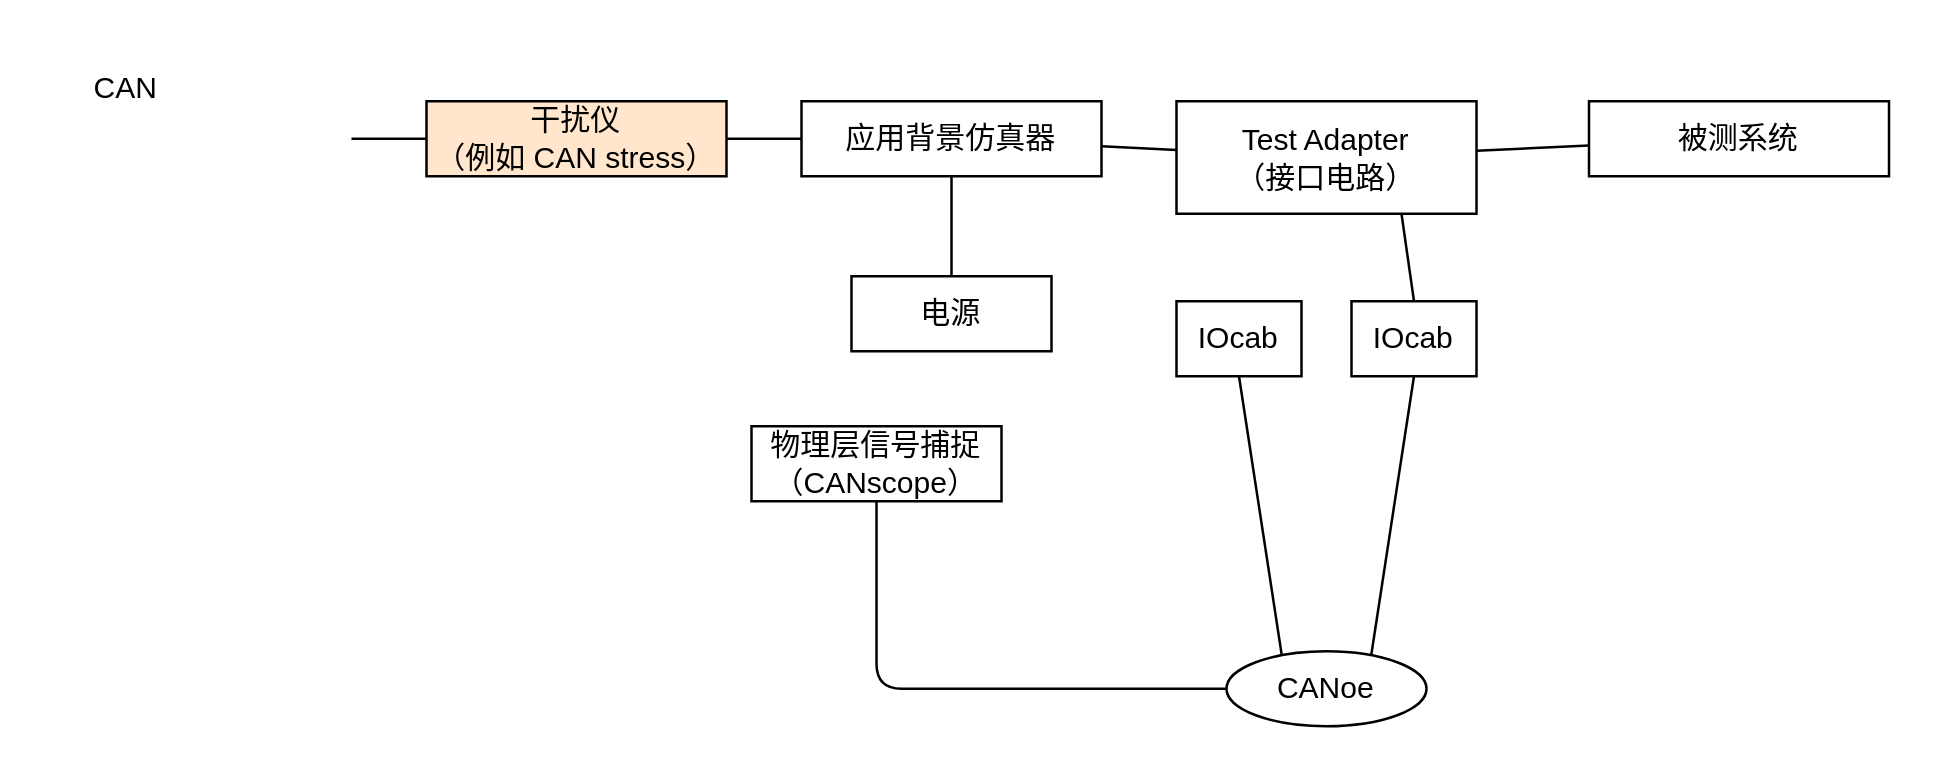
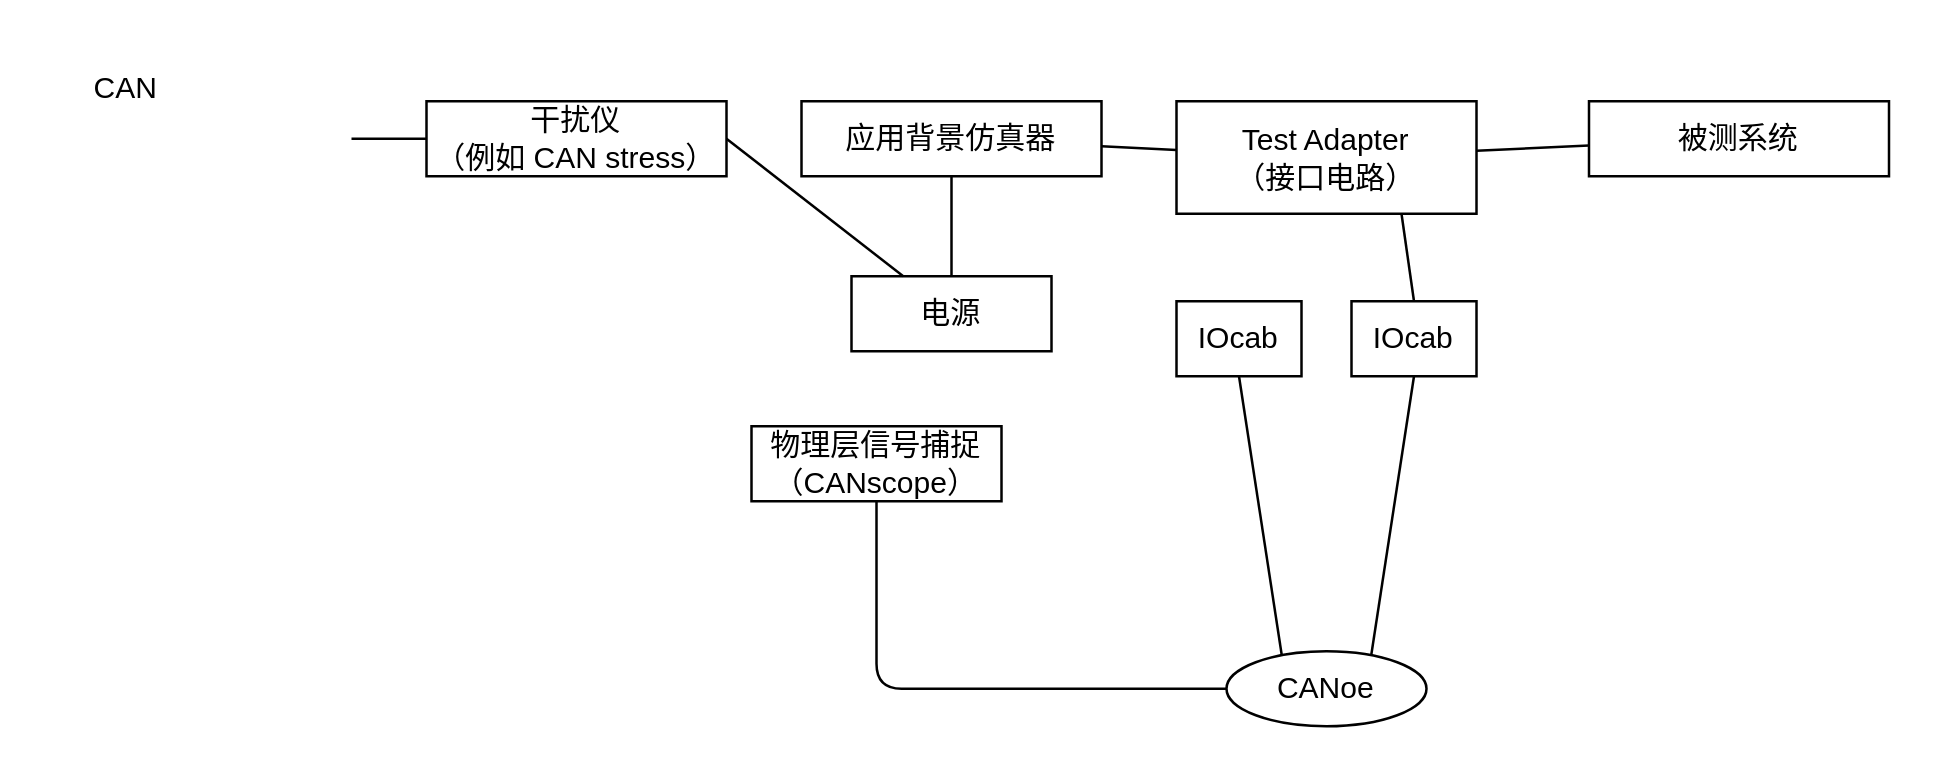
(576, 139) -> (576, 139)
(763, 139) -> (814, 207)
